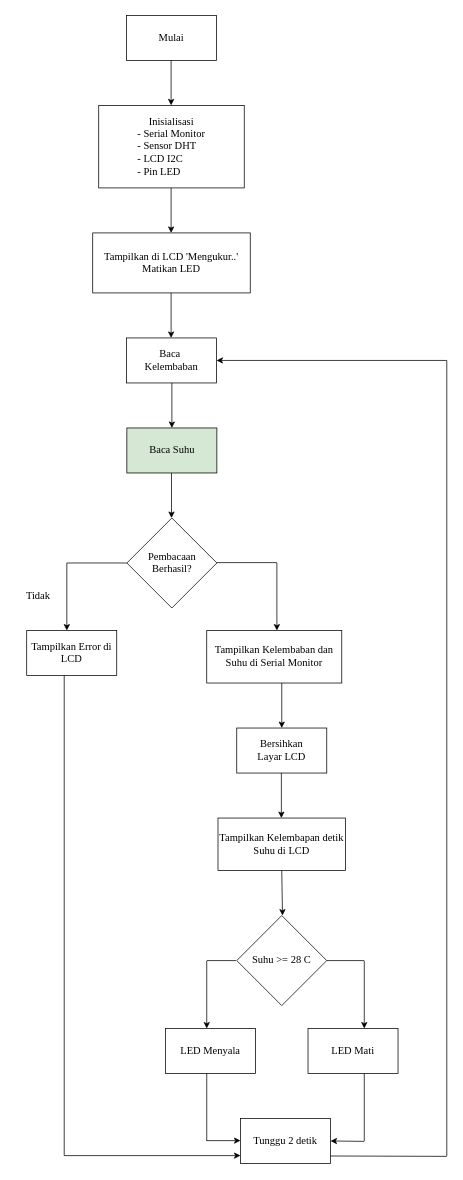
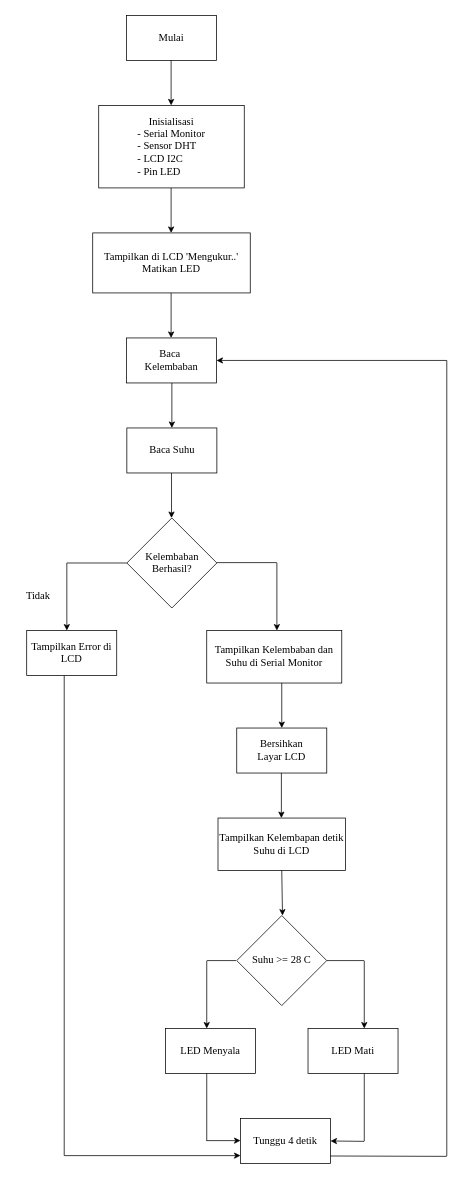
(172, 450) -> (172, 450)
(172, 563) -> (172, 563)
(285, 1141) -> (285, 1141)
